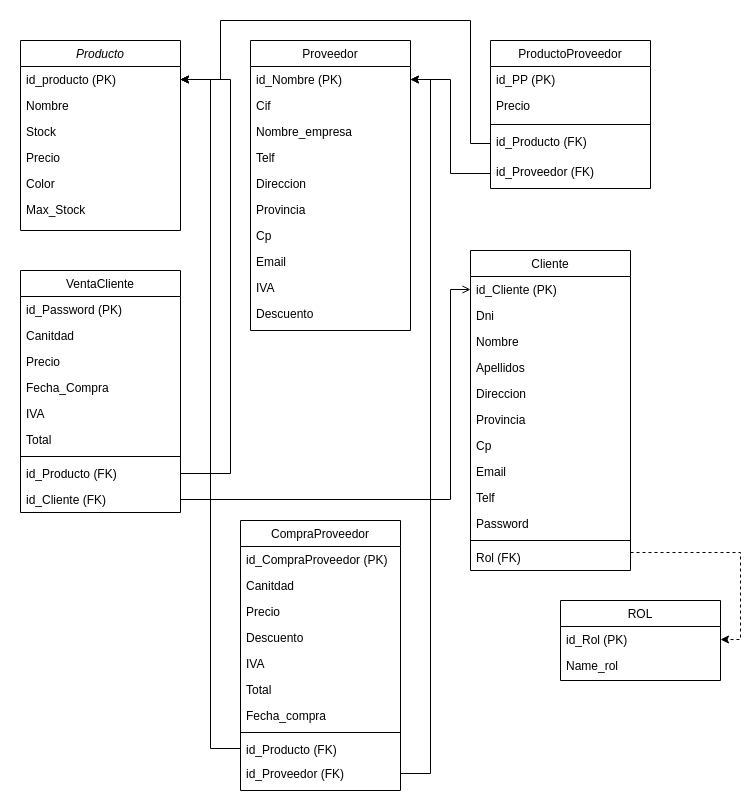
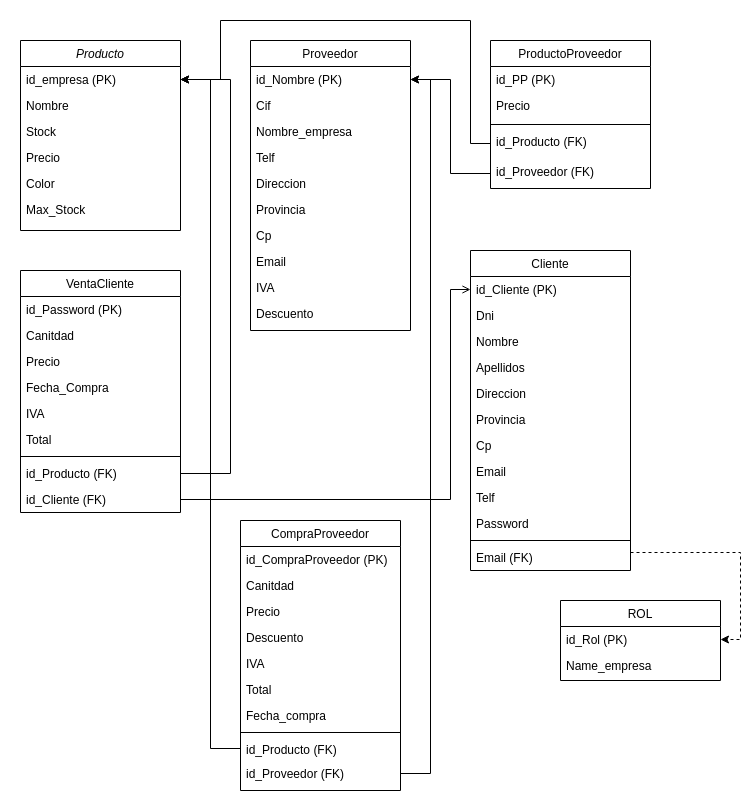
(77, 80) -> (73, 80)
(500, 558) -> (505, 558)
(591, 666) -> (606, 666)
